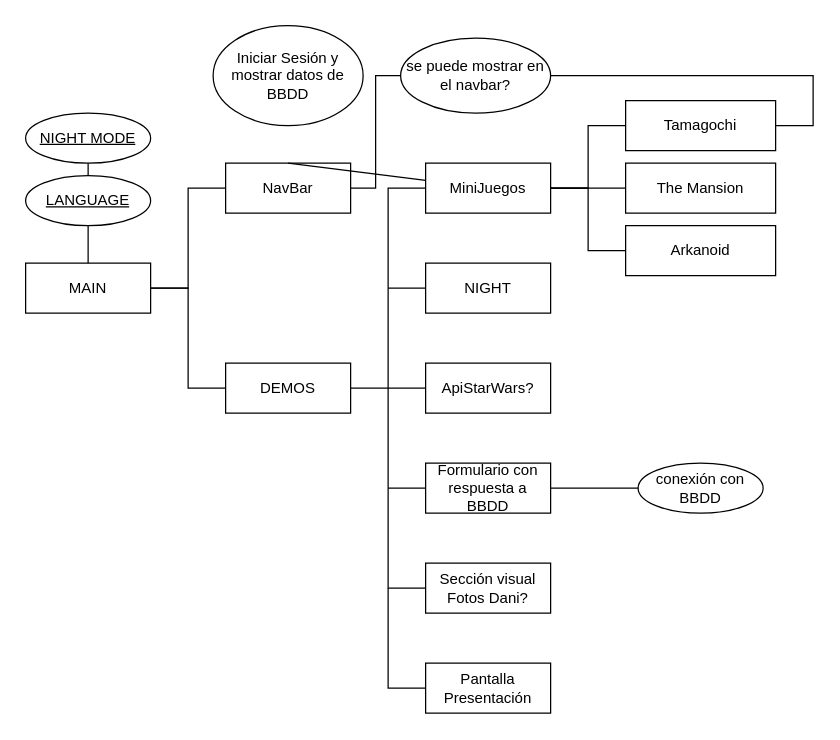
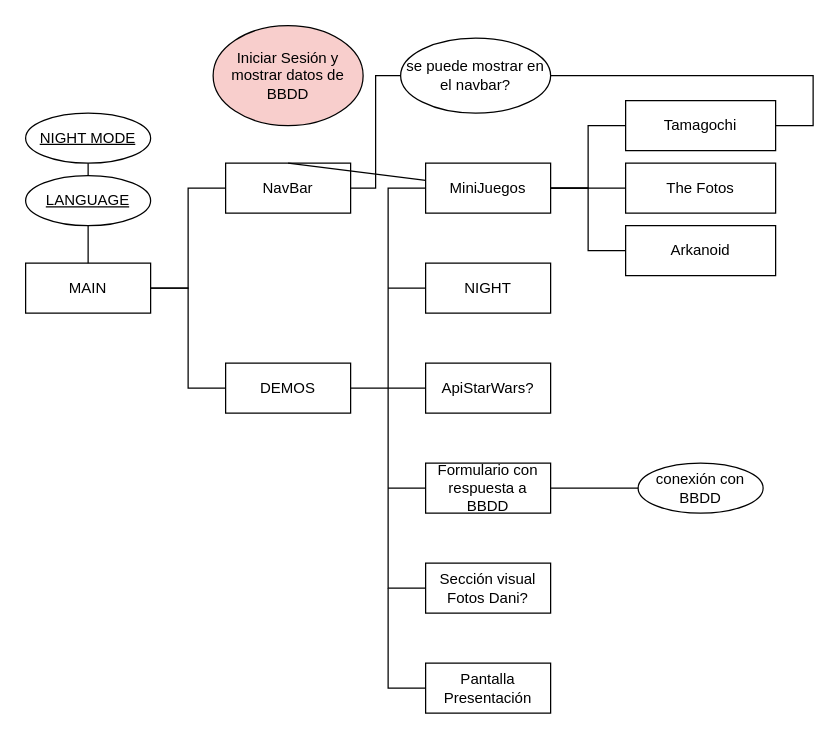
(288, 76) -> (288, 76)
(701, 188) -> (701, 188)
